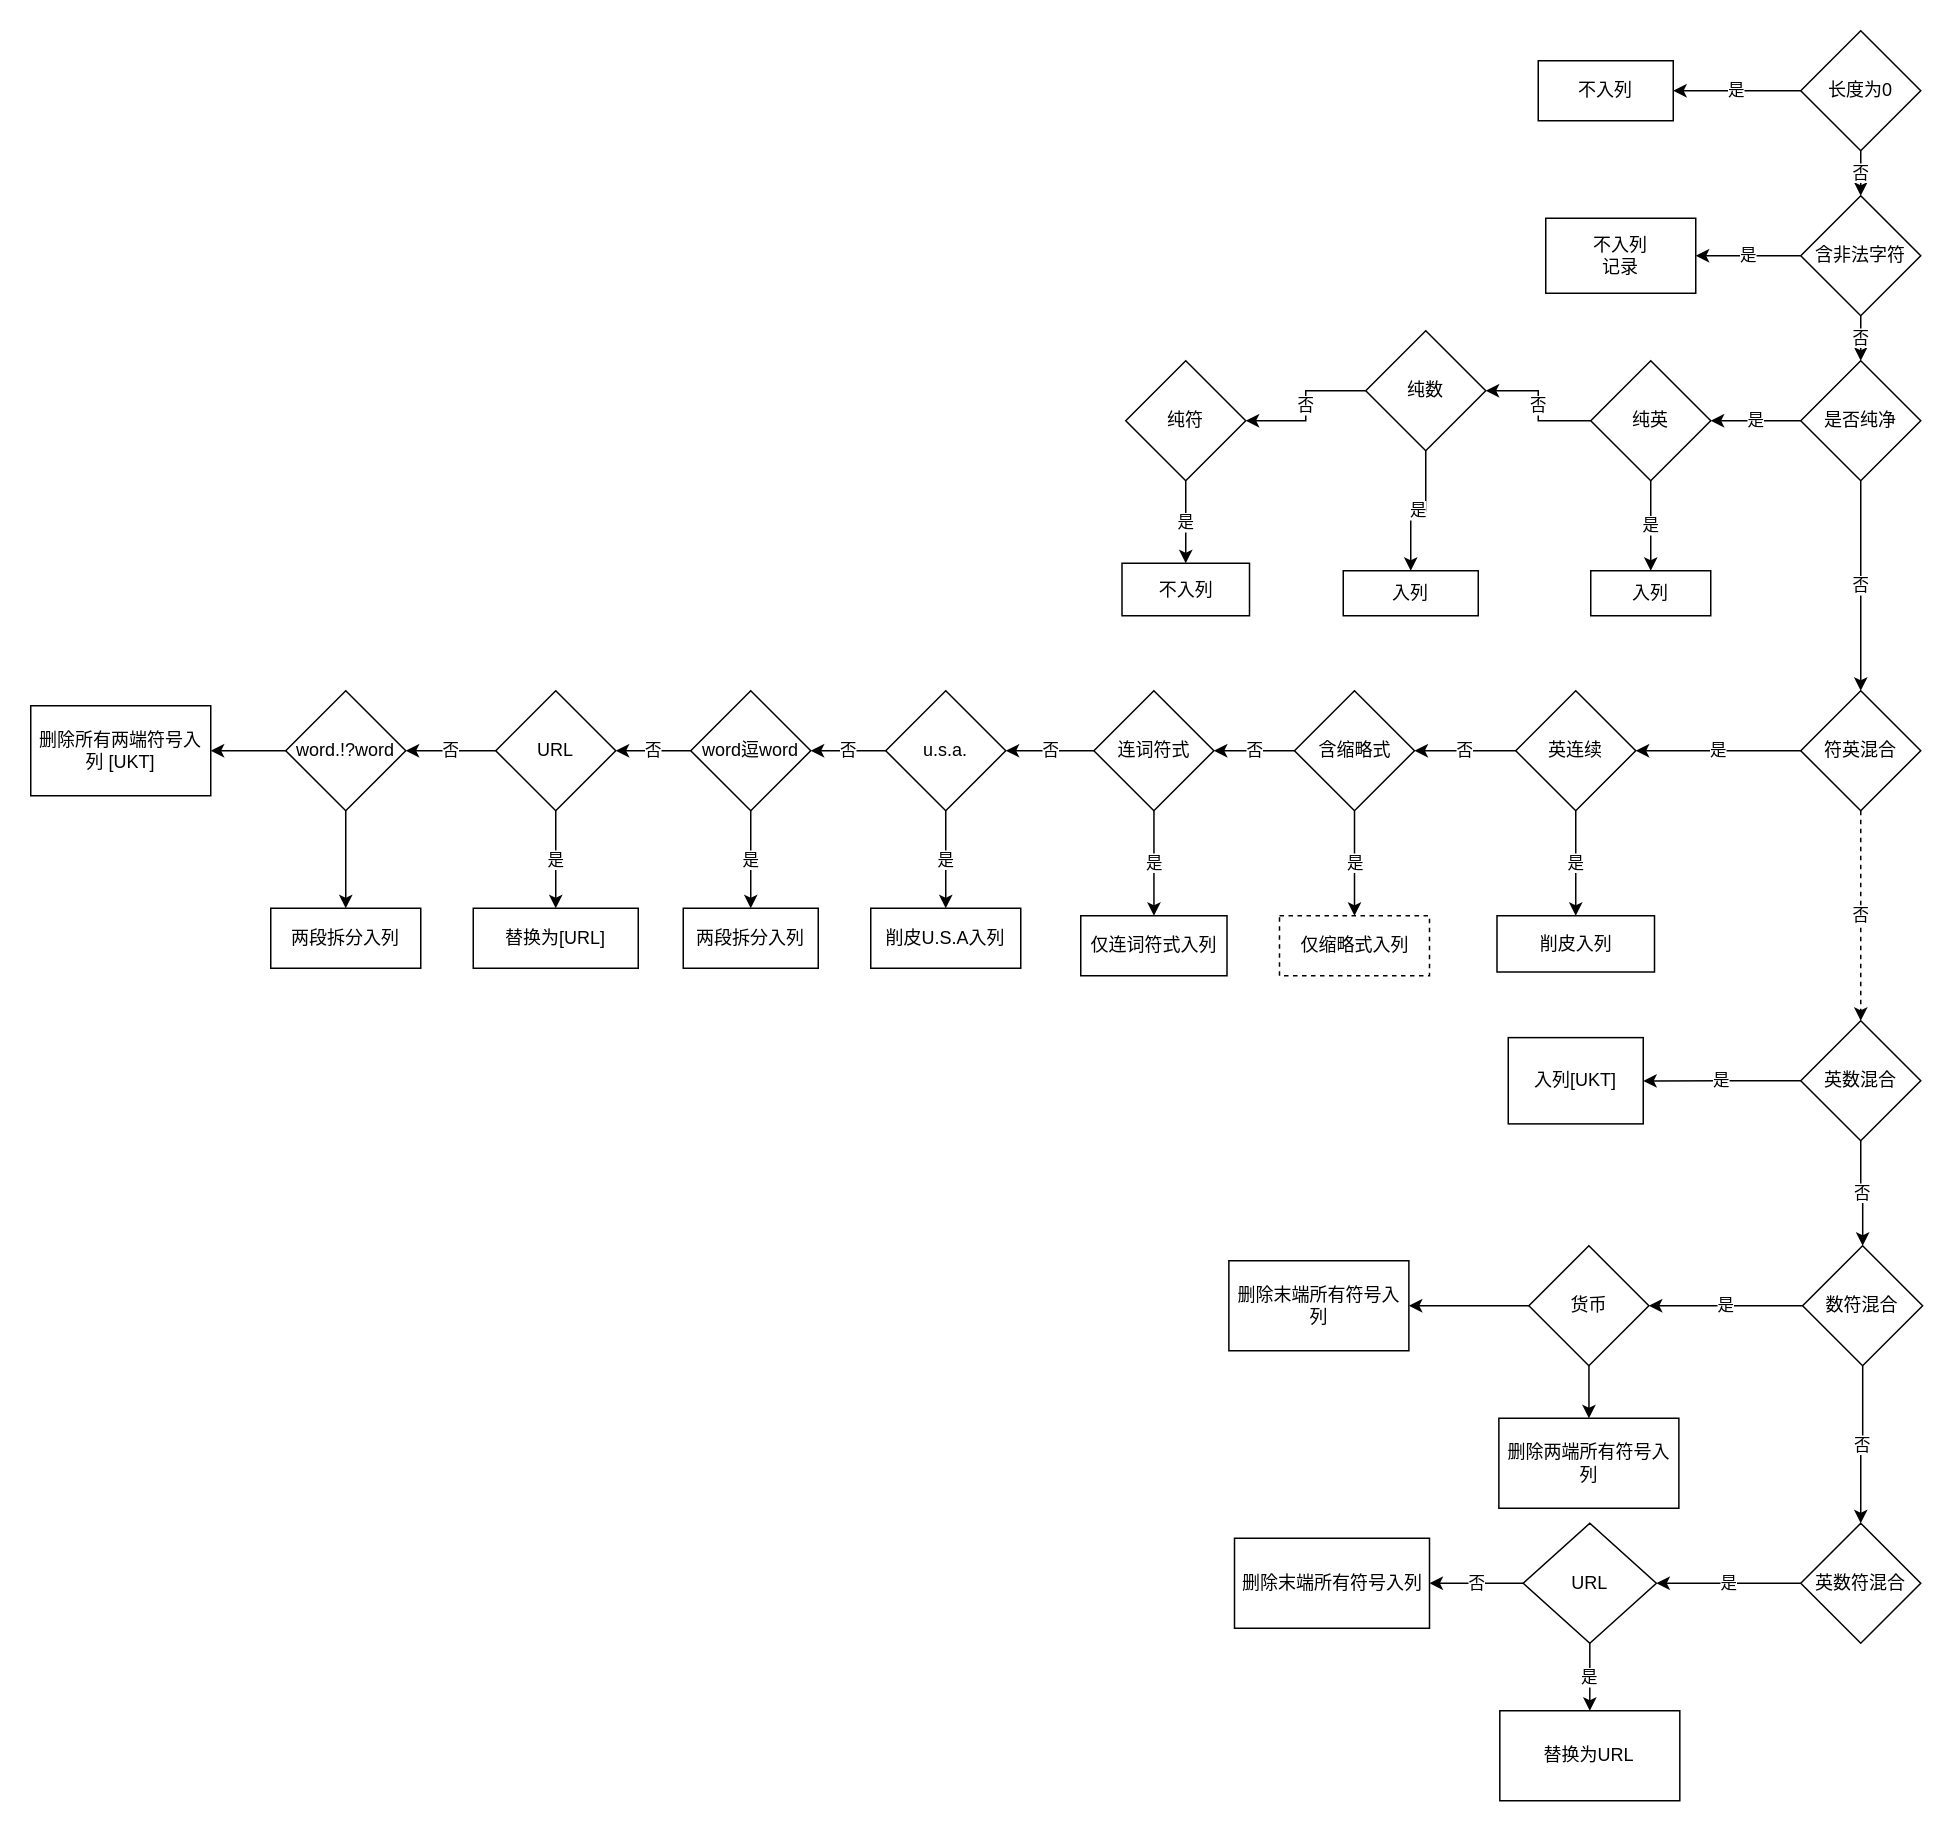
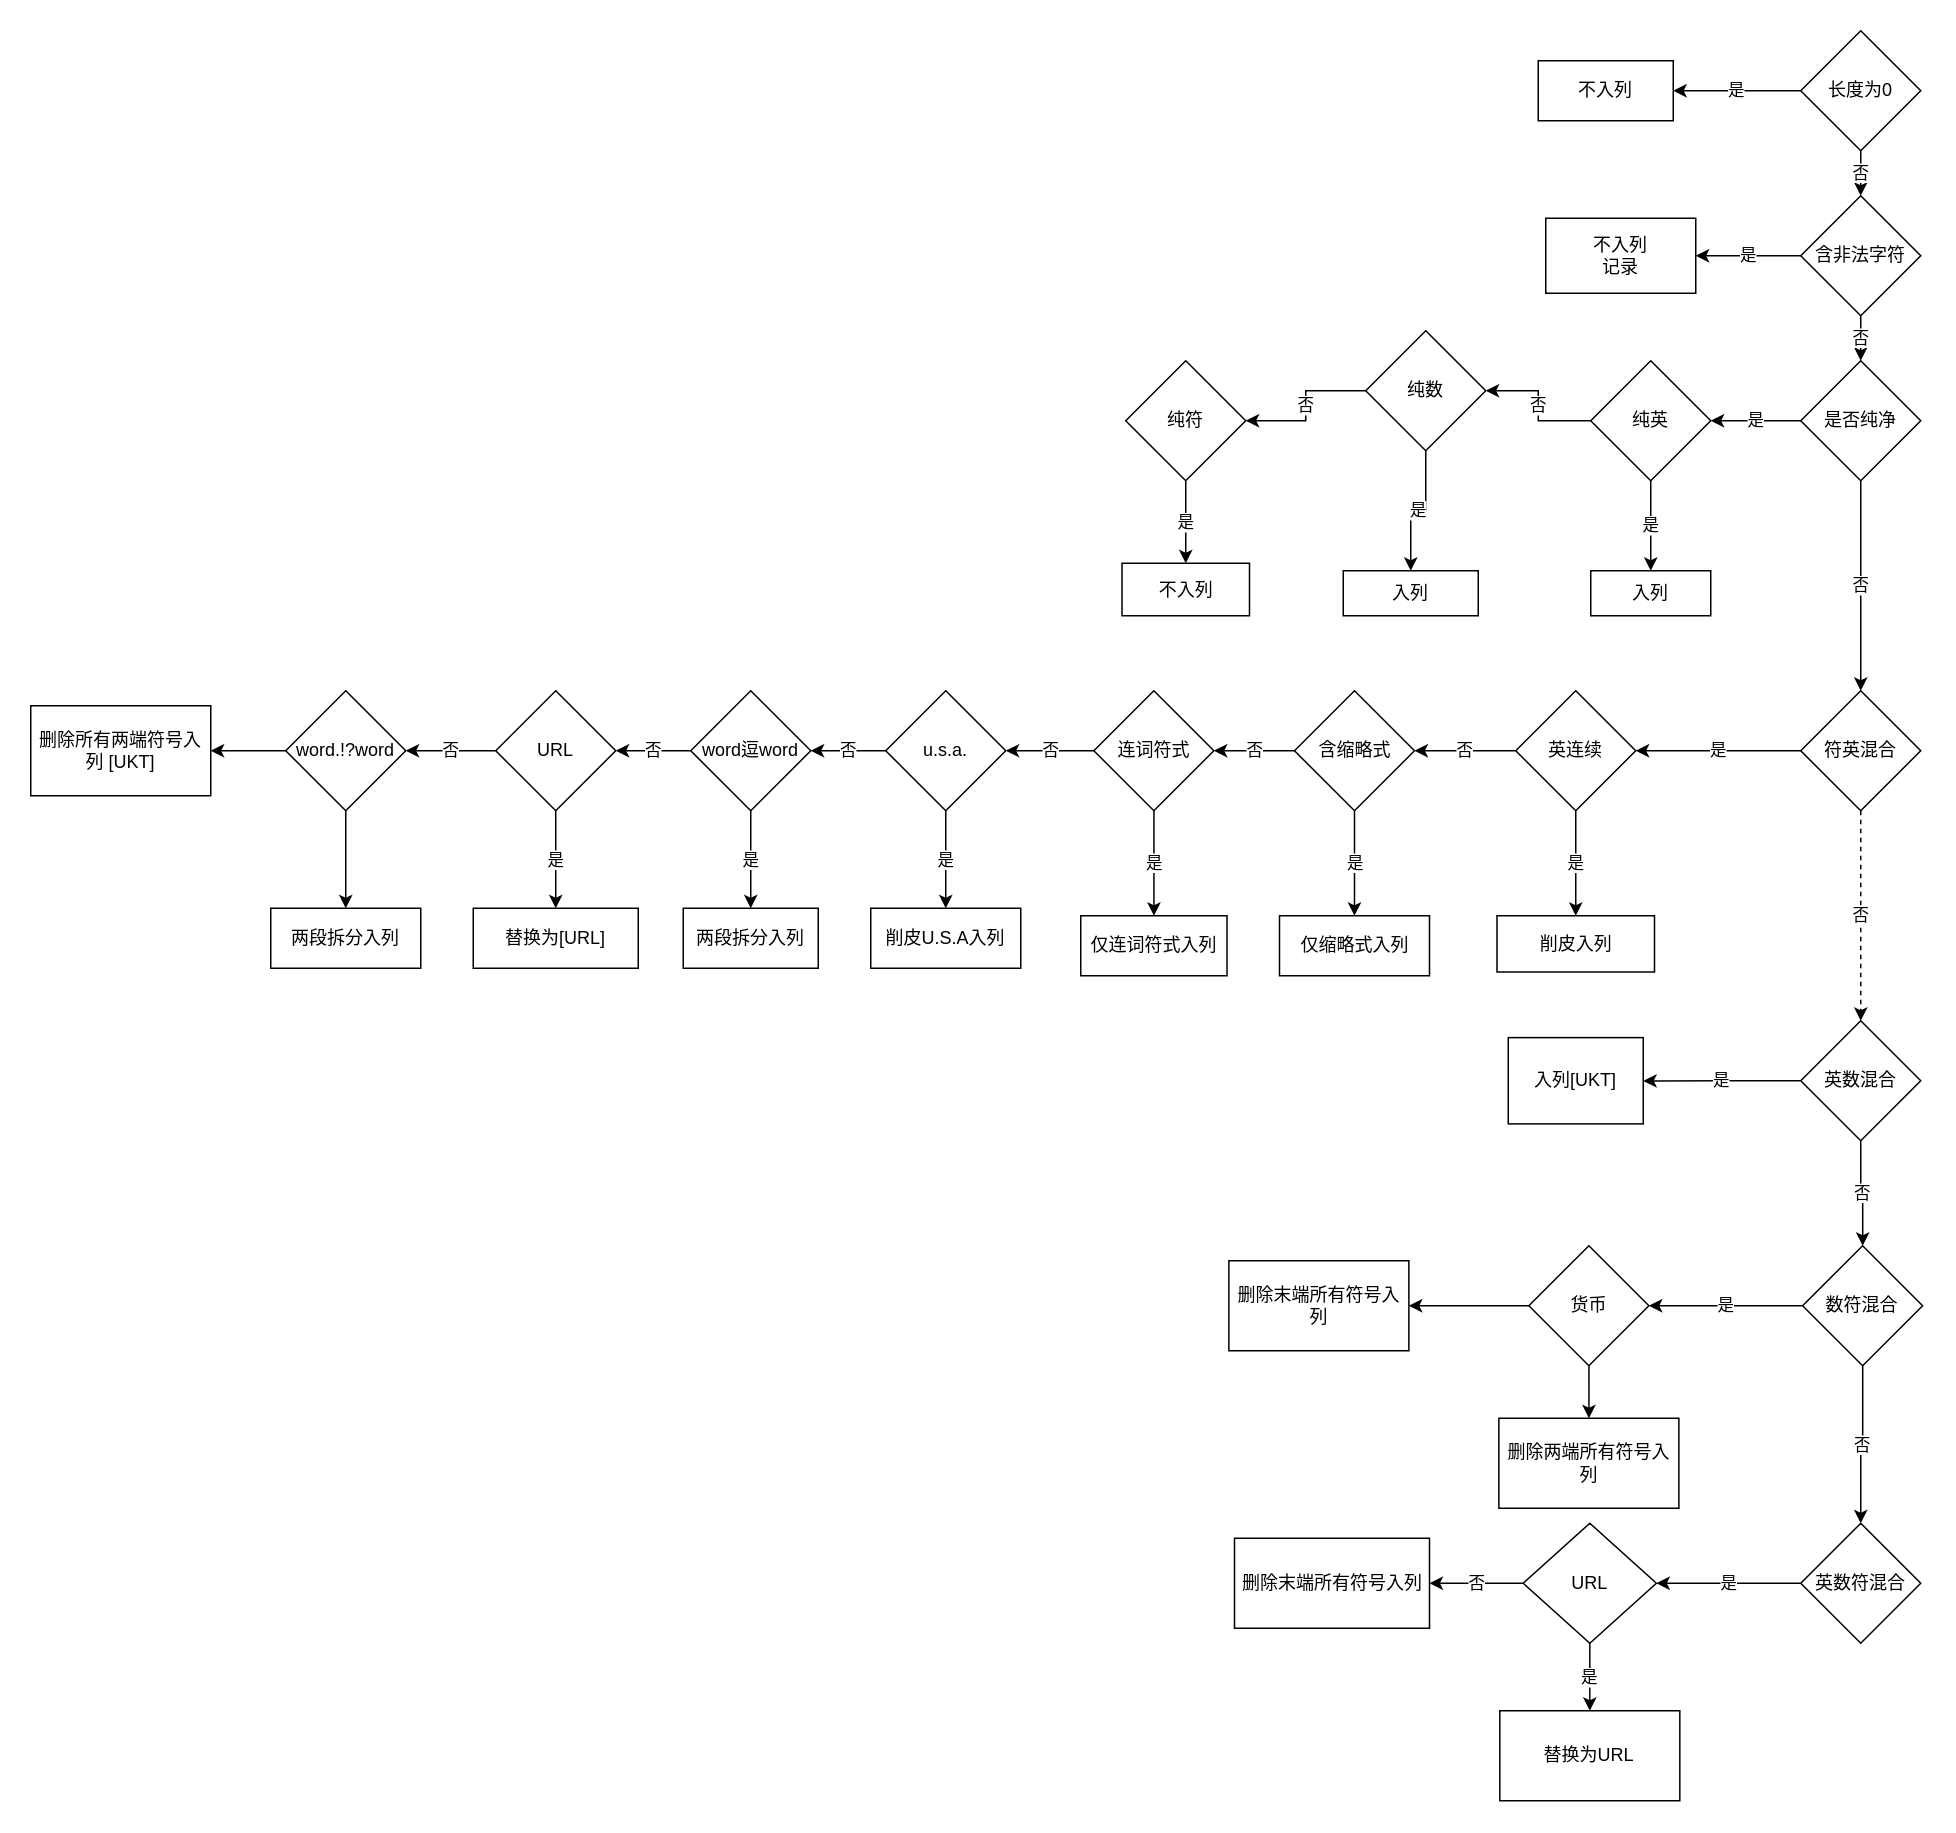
(1355, 946) -> (1355, 946)
